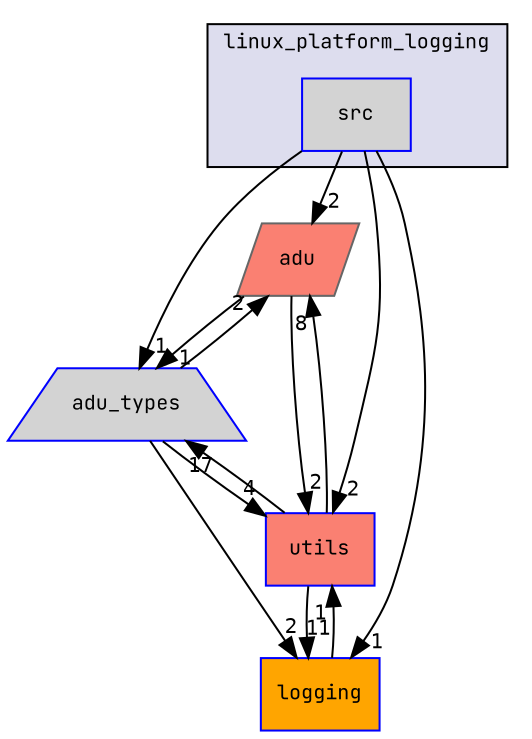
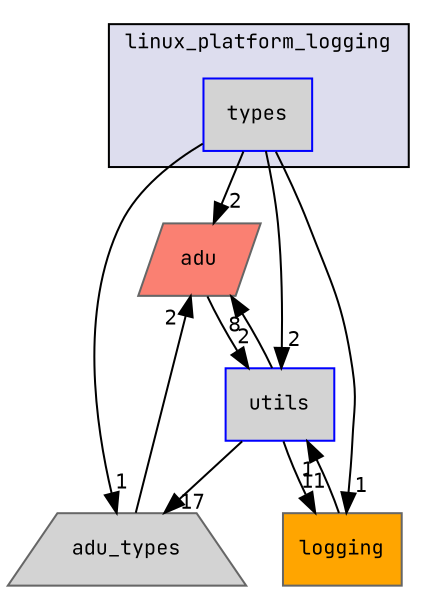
(356, 115) -> (258, 115)
(208, 325) -> none
(127, 405) -> (127, 549)
(205, 474) -> none
(218, 541) -> none
(320, 549) -> (280, 405)
(320, 694) -> (342, 549)
